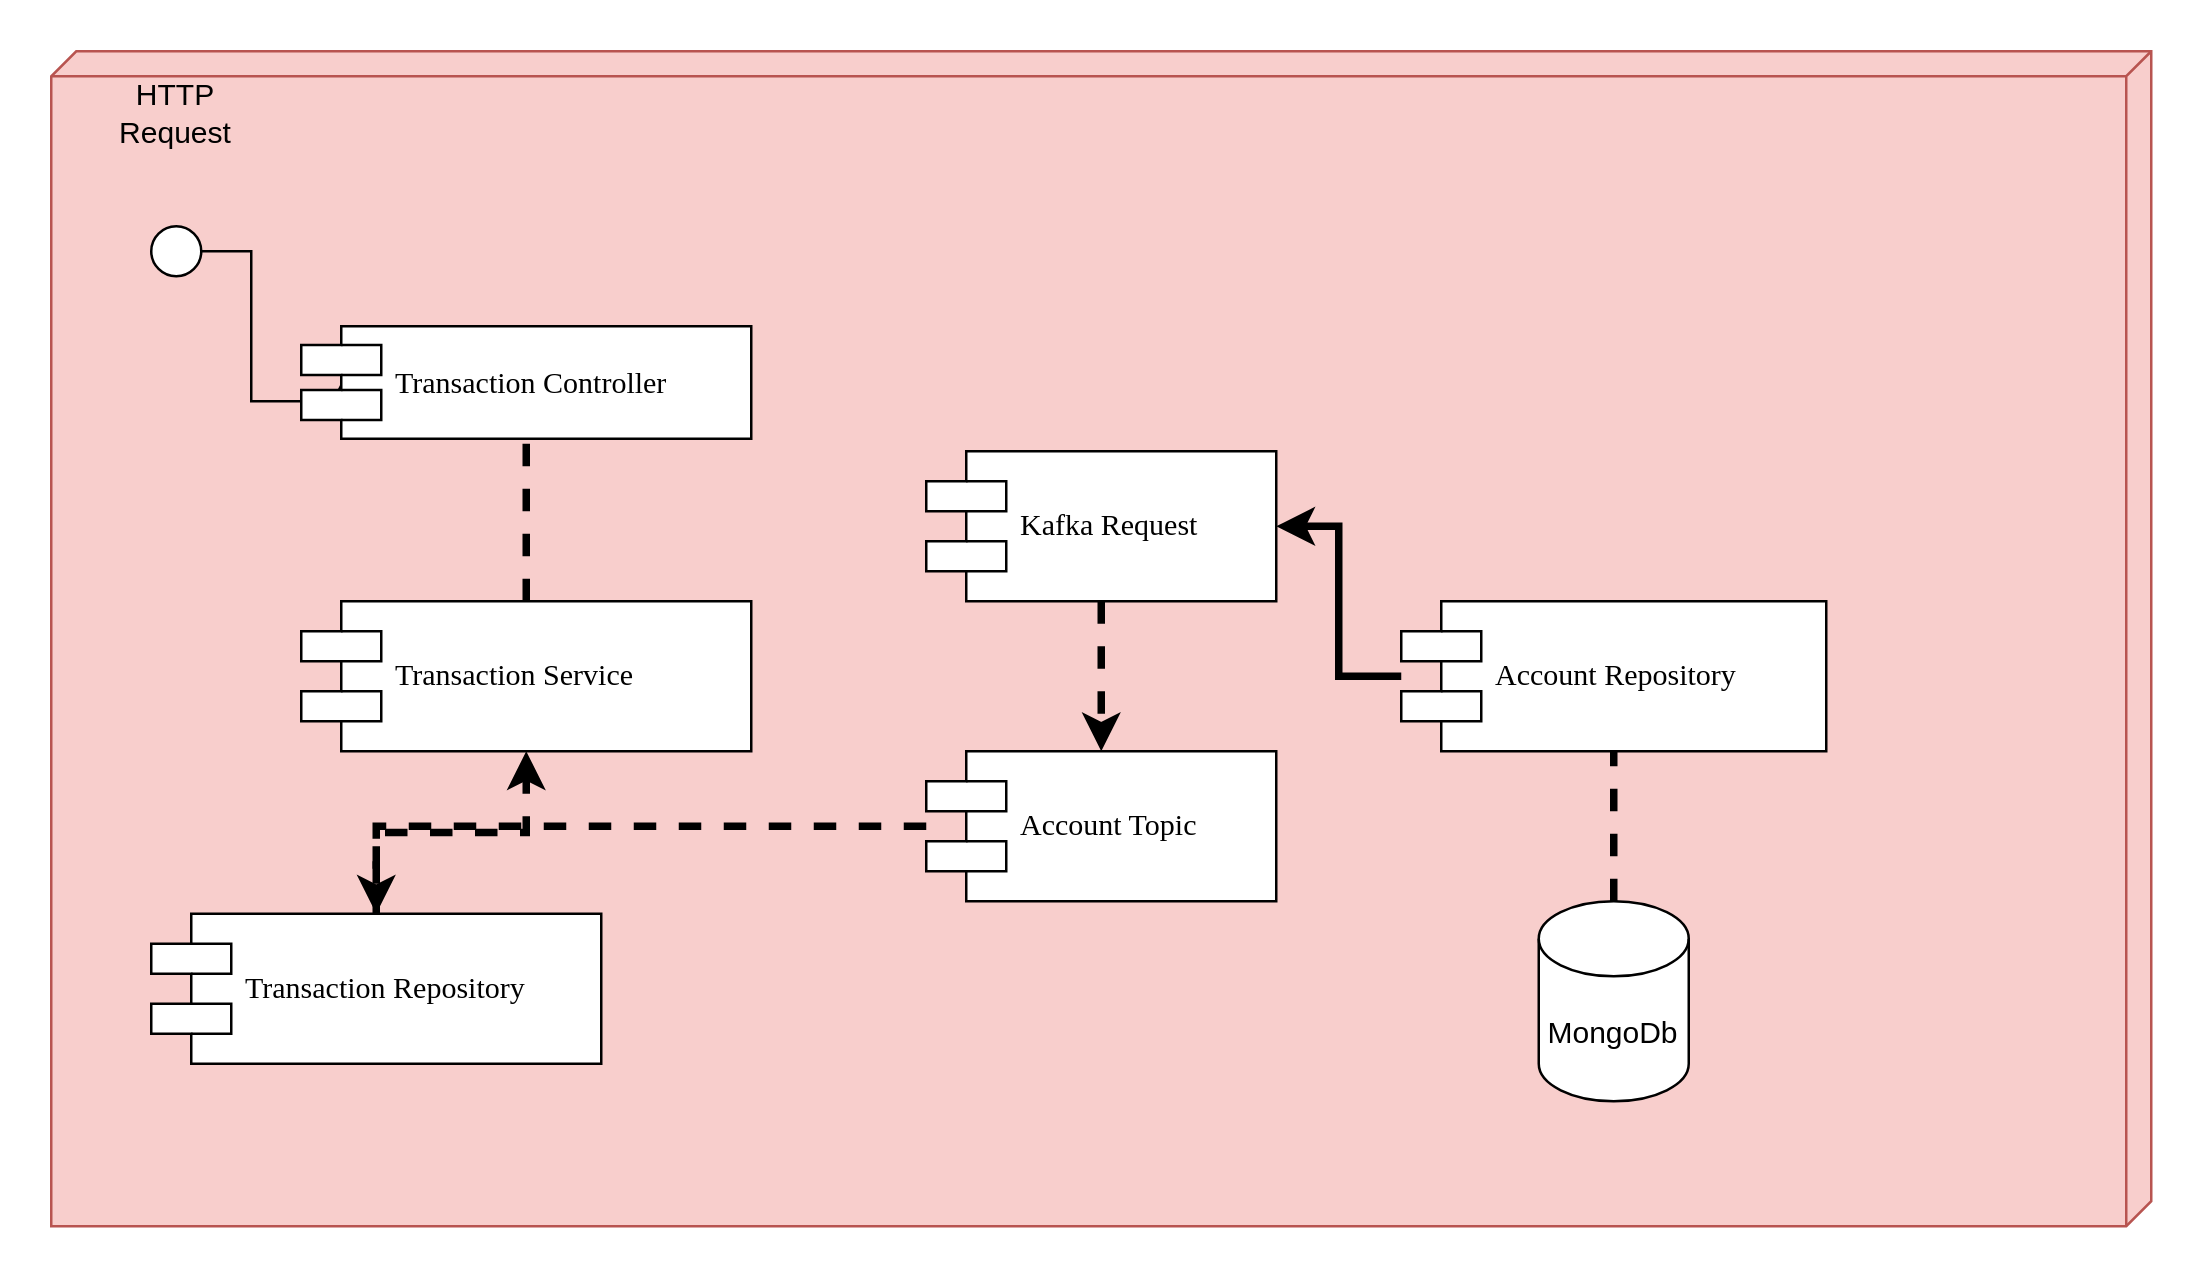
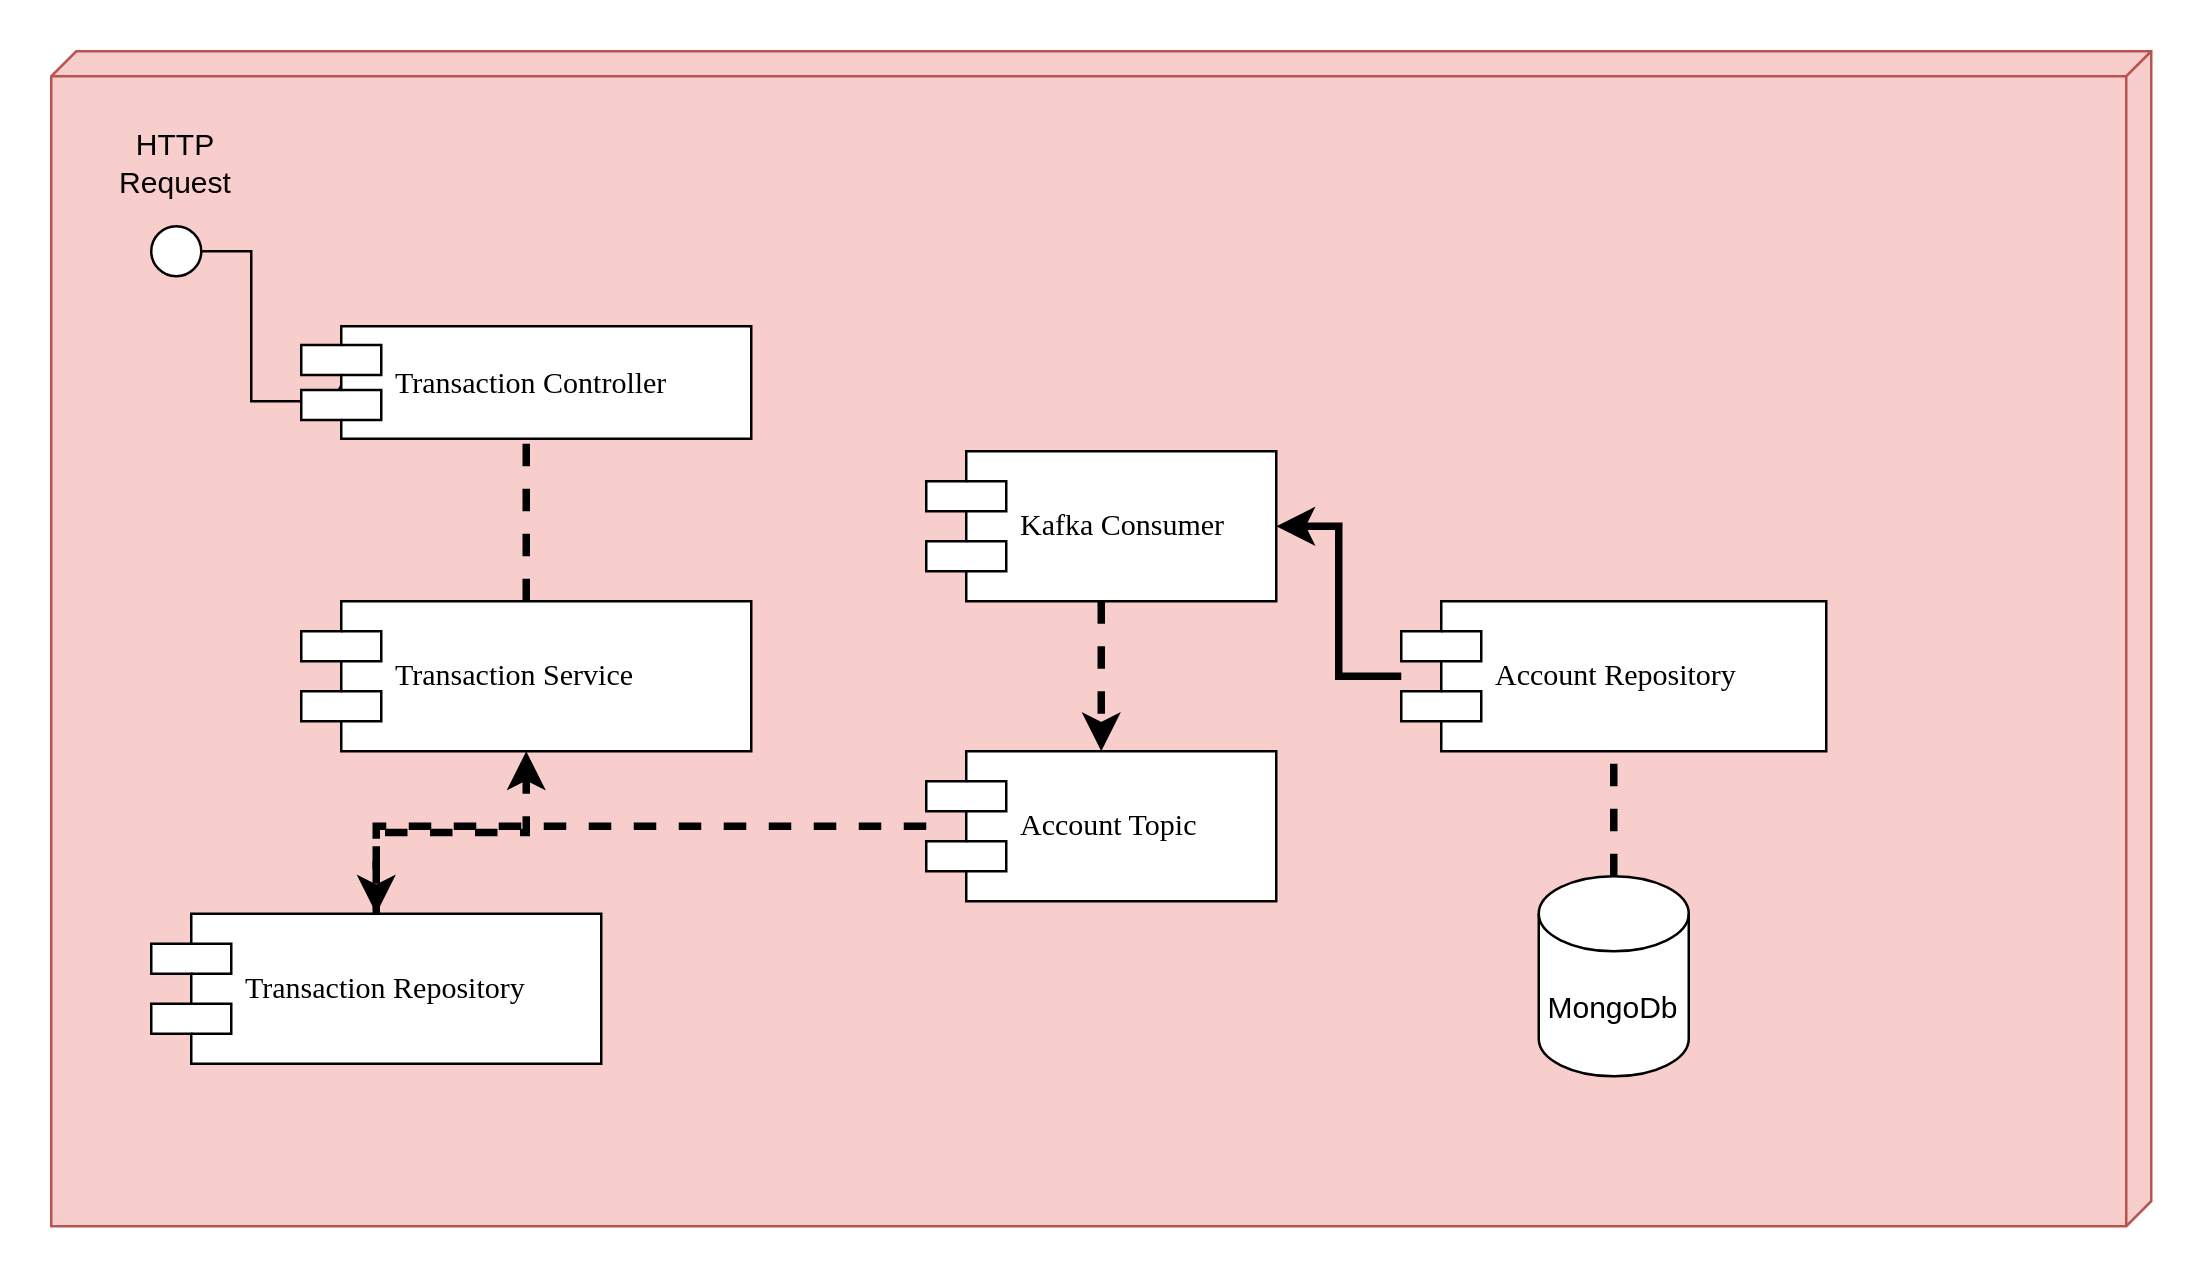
(176, 114) -> (176, 164)
(1127, 526) -> (1135, 526)
(1614, 1001) -> (1614, 976)
